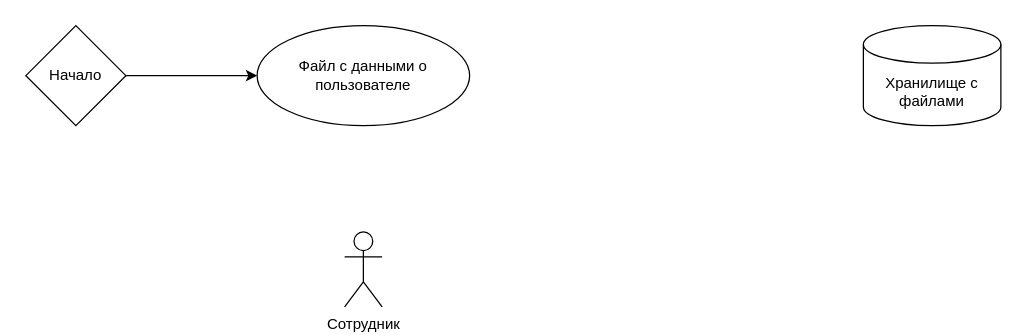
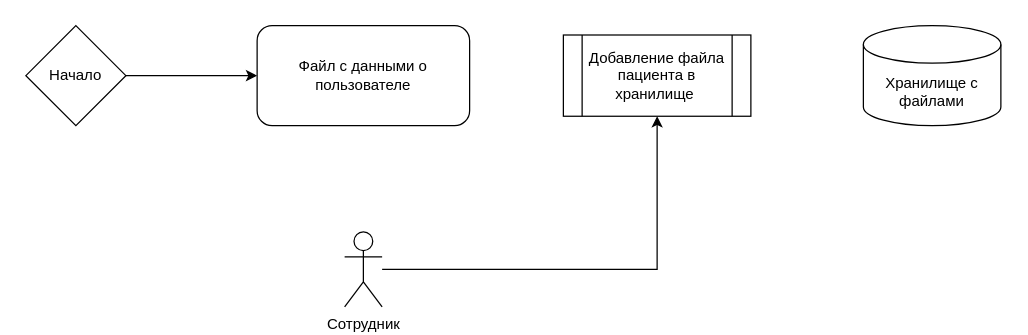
(363, 76) -> (363, 76)
none -> (657, 76)
none -> (592, 269)
